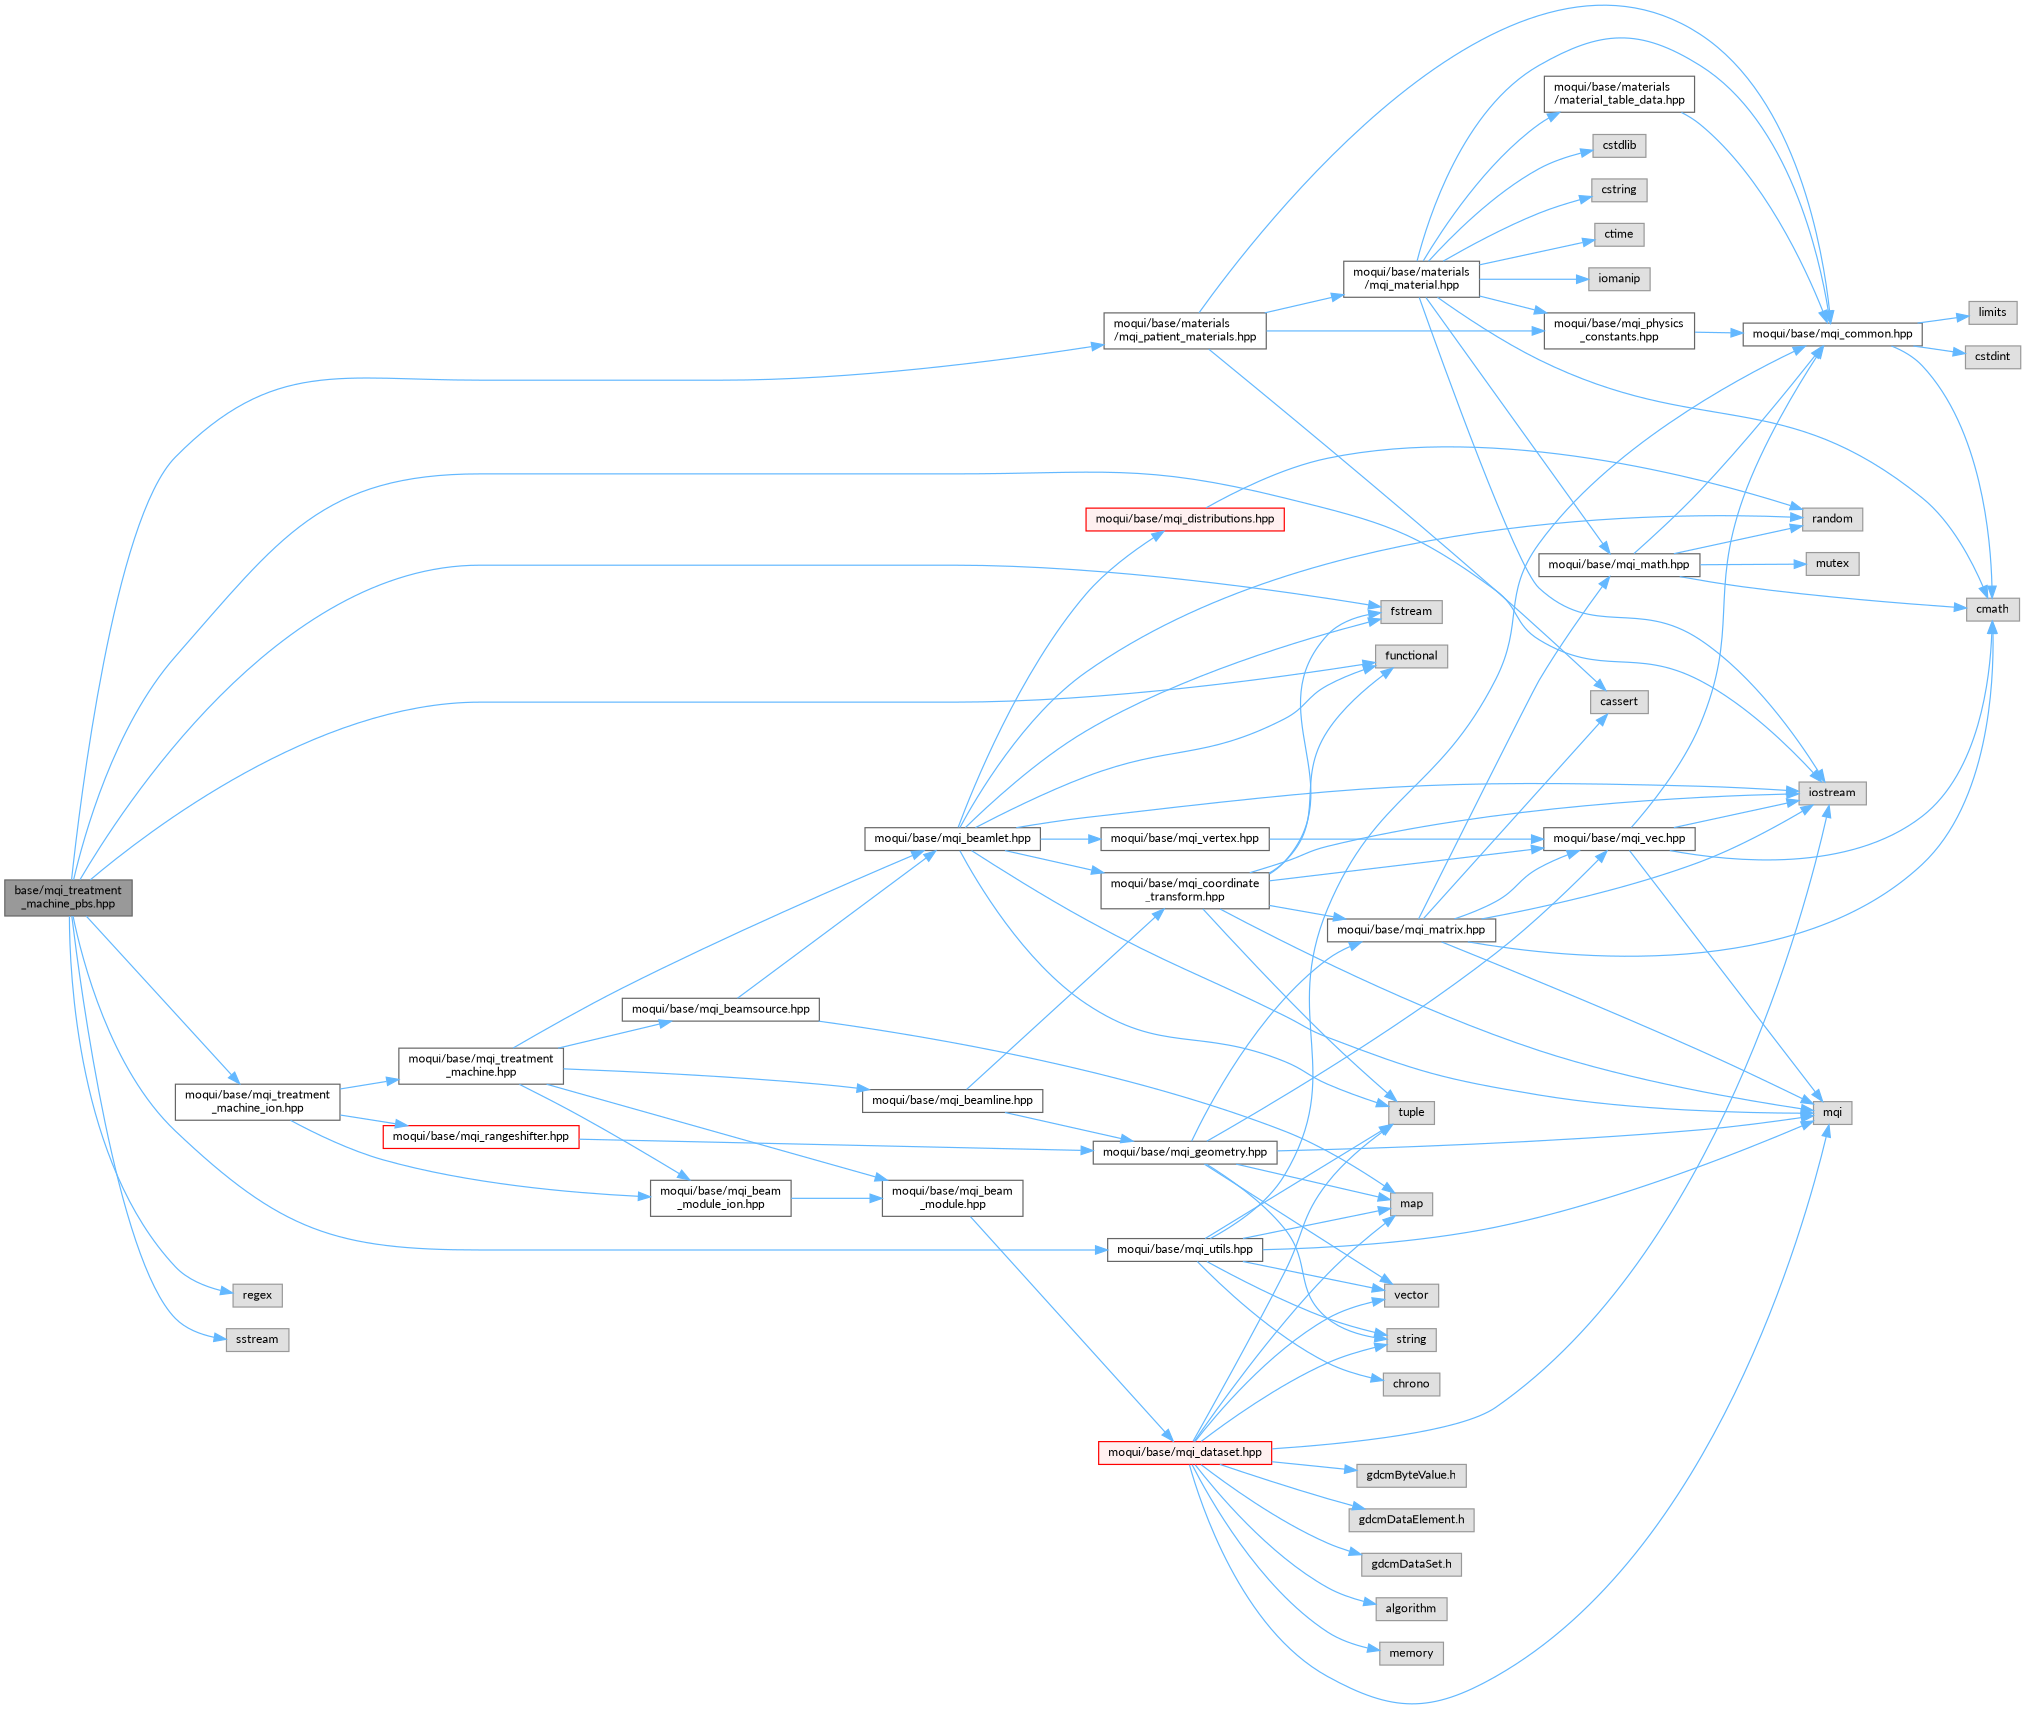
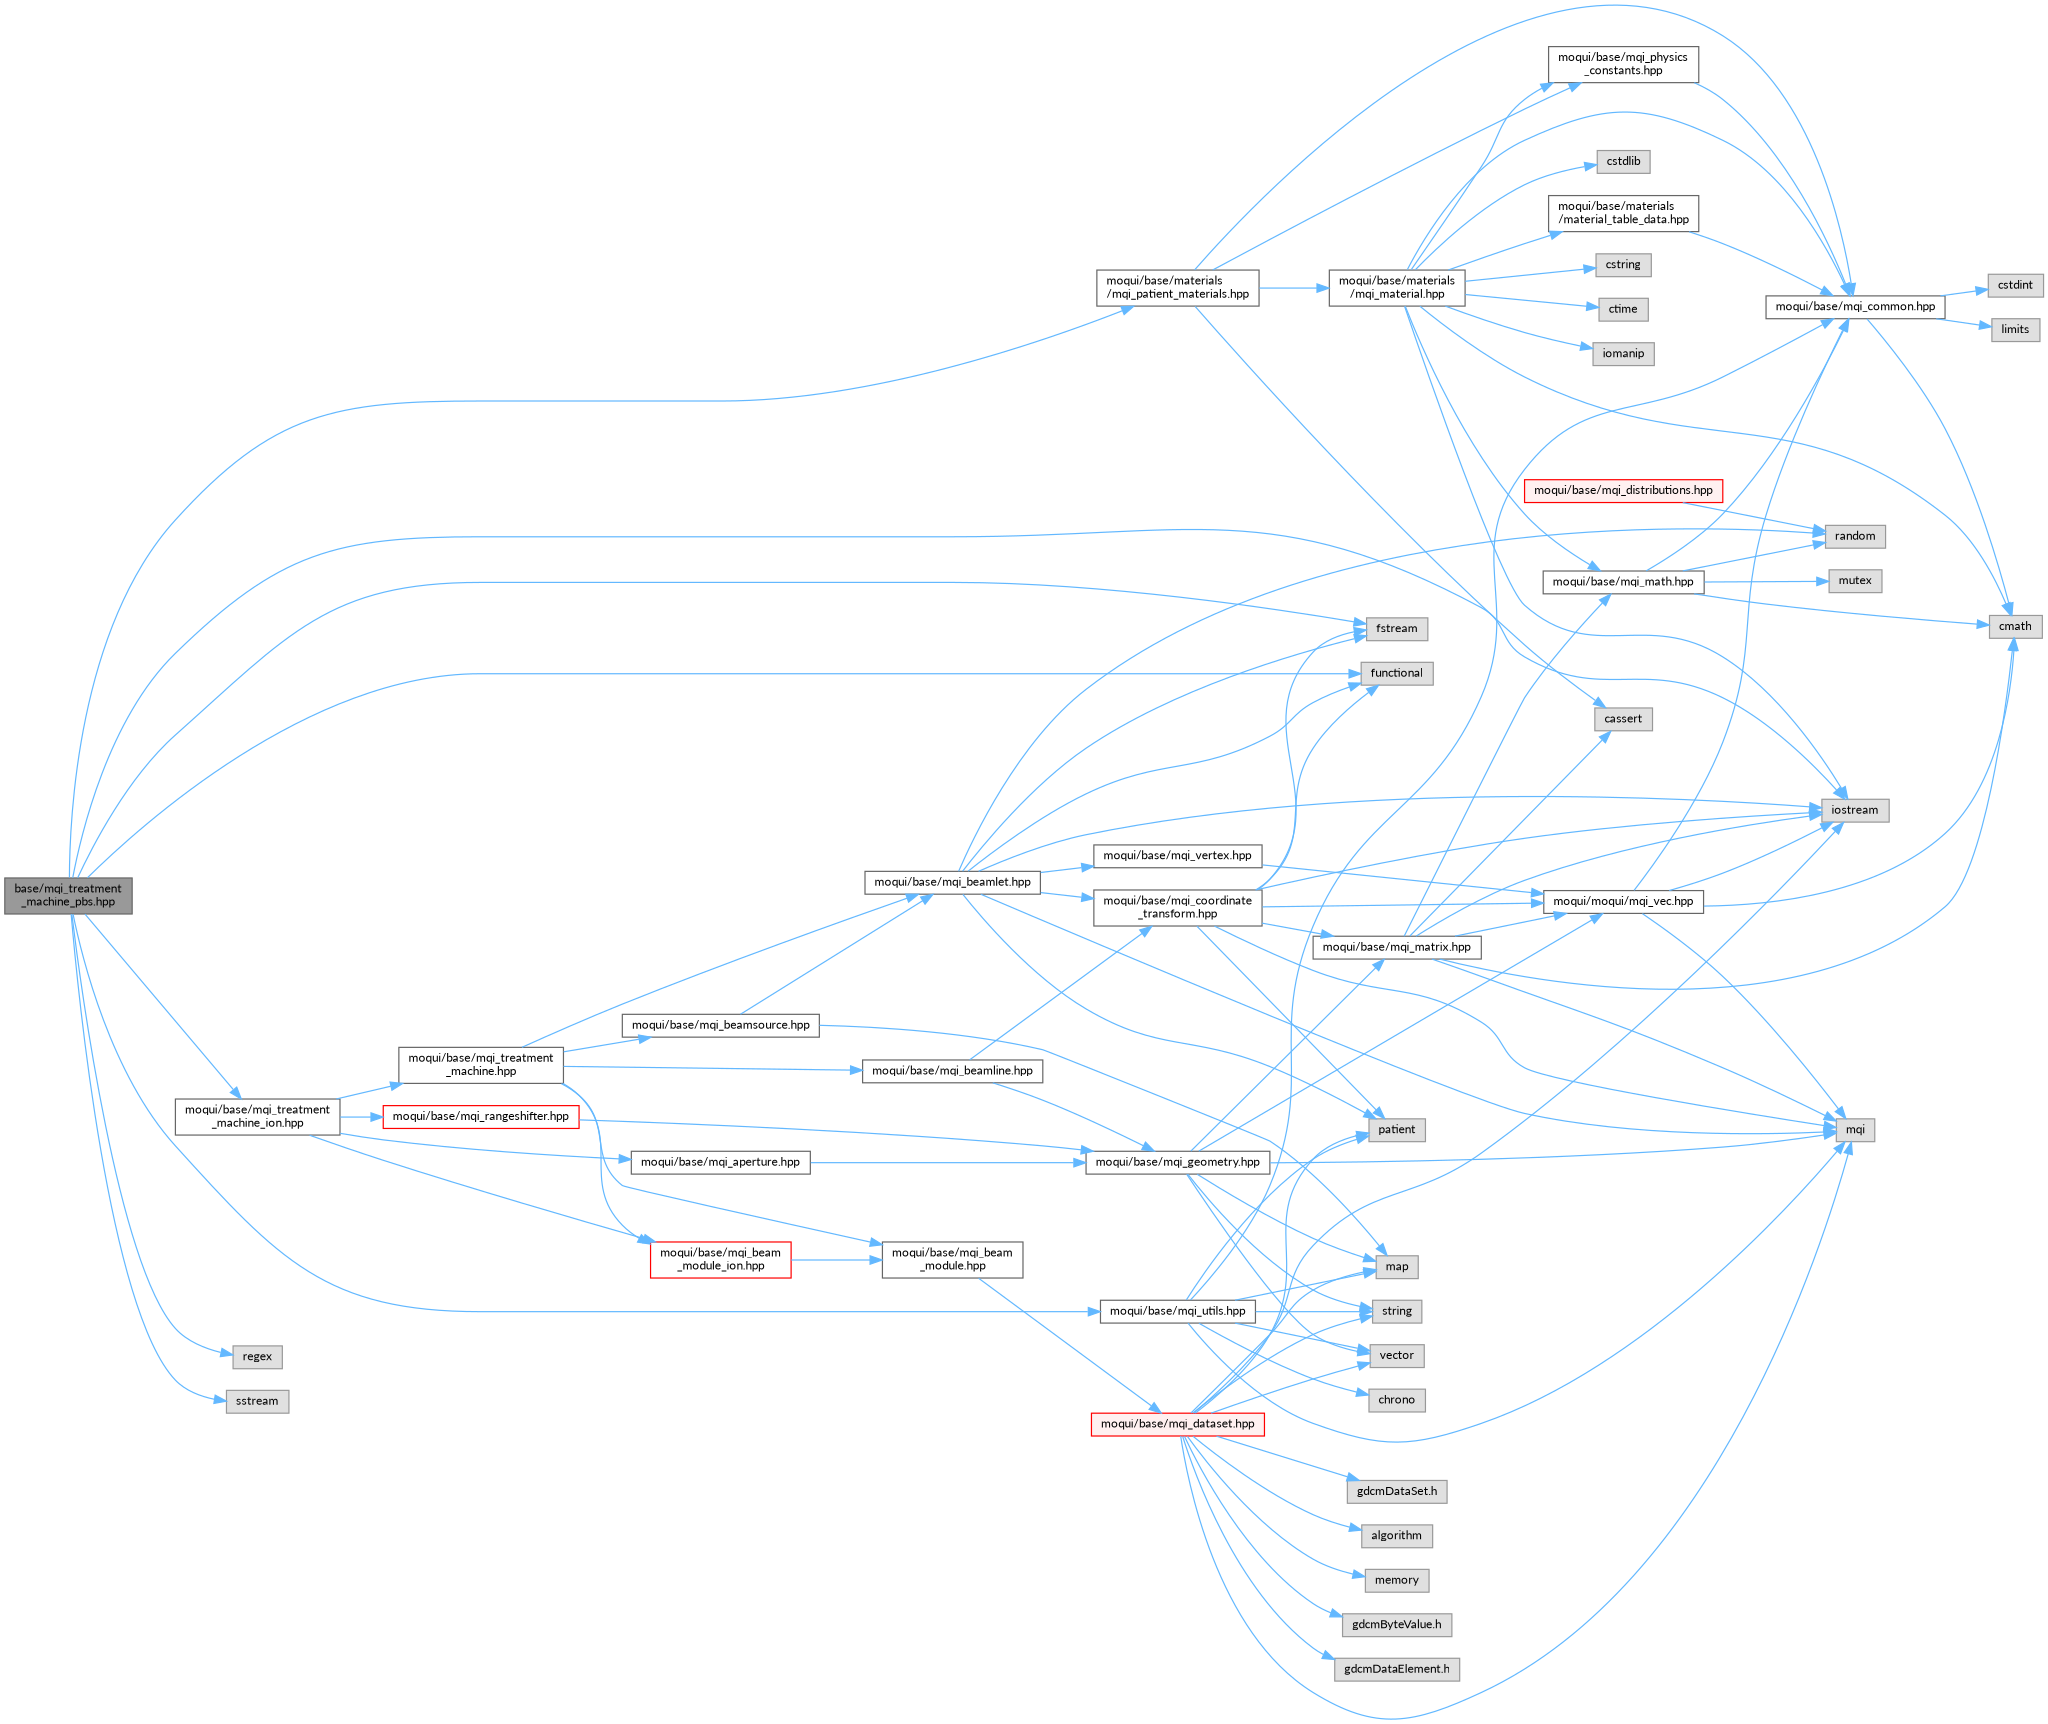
(1035, 667) -> none
(1619, 839) -> (1624, 902)
(1412, 1113) -> (1397, 1130)
none -> (721, 1163)
(721, 1198) -> (721, 1260)
